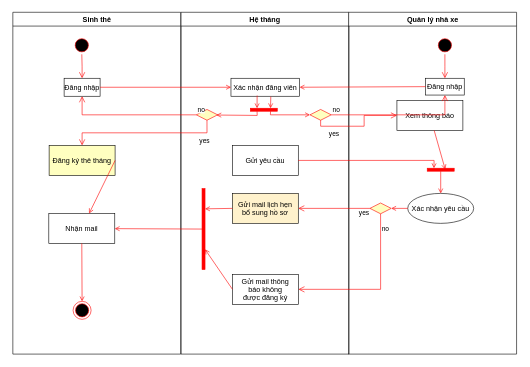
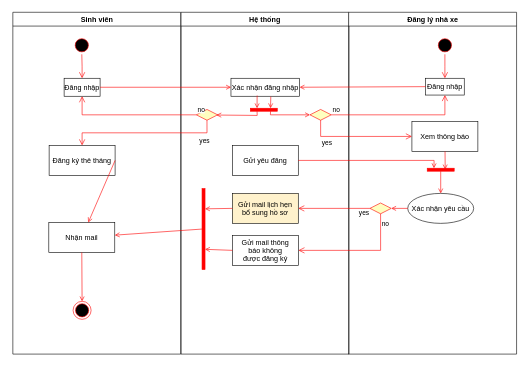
(97, 20) -> (97, 20)
(265, 20) -> (265, 20)
(433, 20) -> (433, 20)
(265, 88) -> (265, 88)
(430, 116) -> (445, 137)
(82, 161) -> (82, 161)
(265, 161) -> (265, 161)
(82, 229) -> (82, 238)
(265, 290) -> (265, 251)
